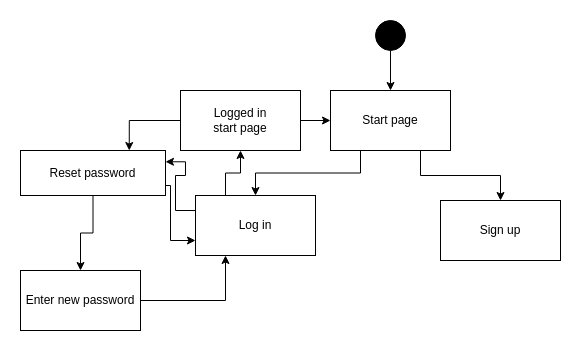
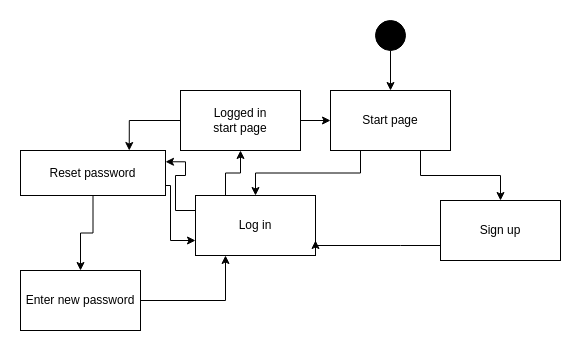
none -> (378, 246)
